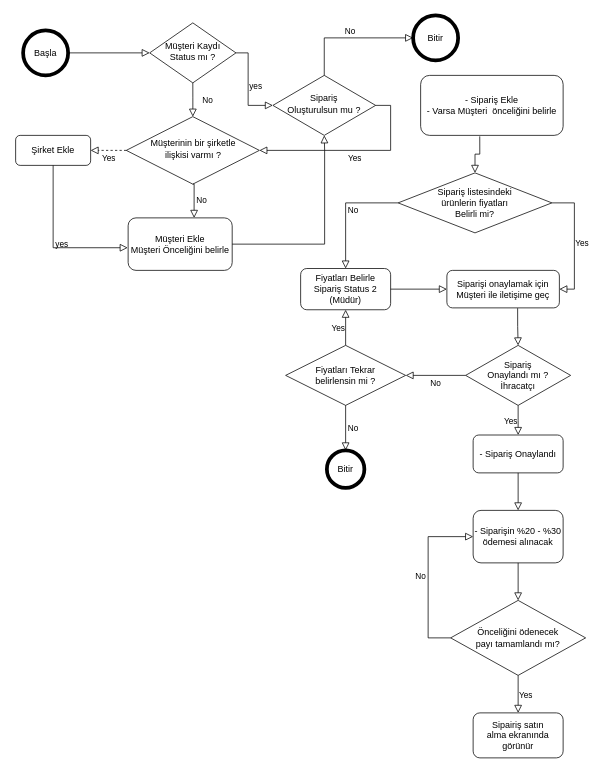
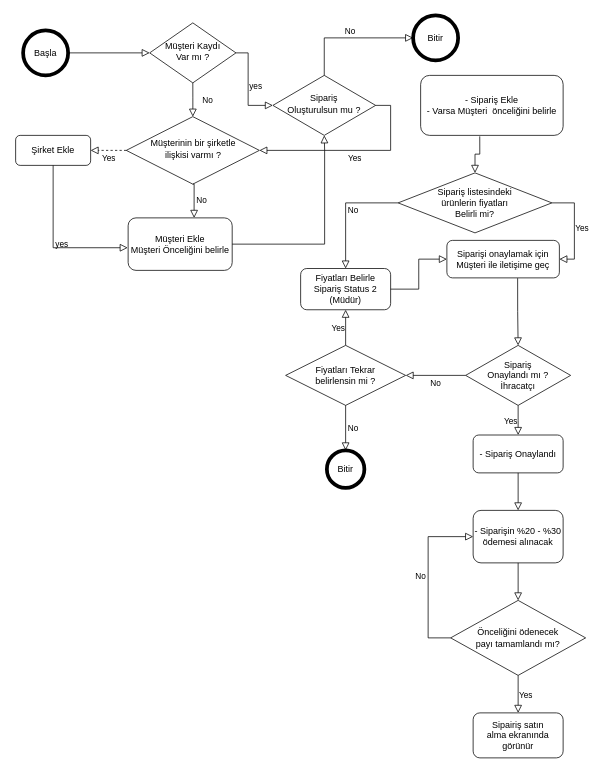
(193, 51) -> (193, 51)
(503, 289) -> (503, 259)
